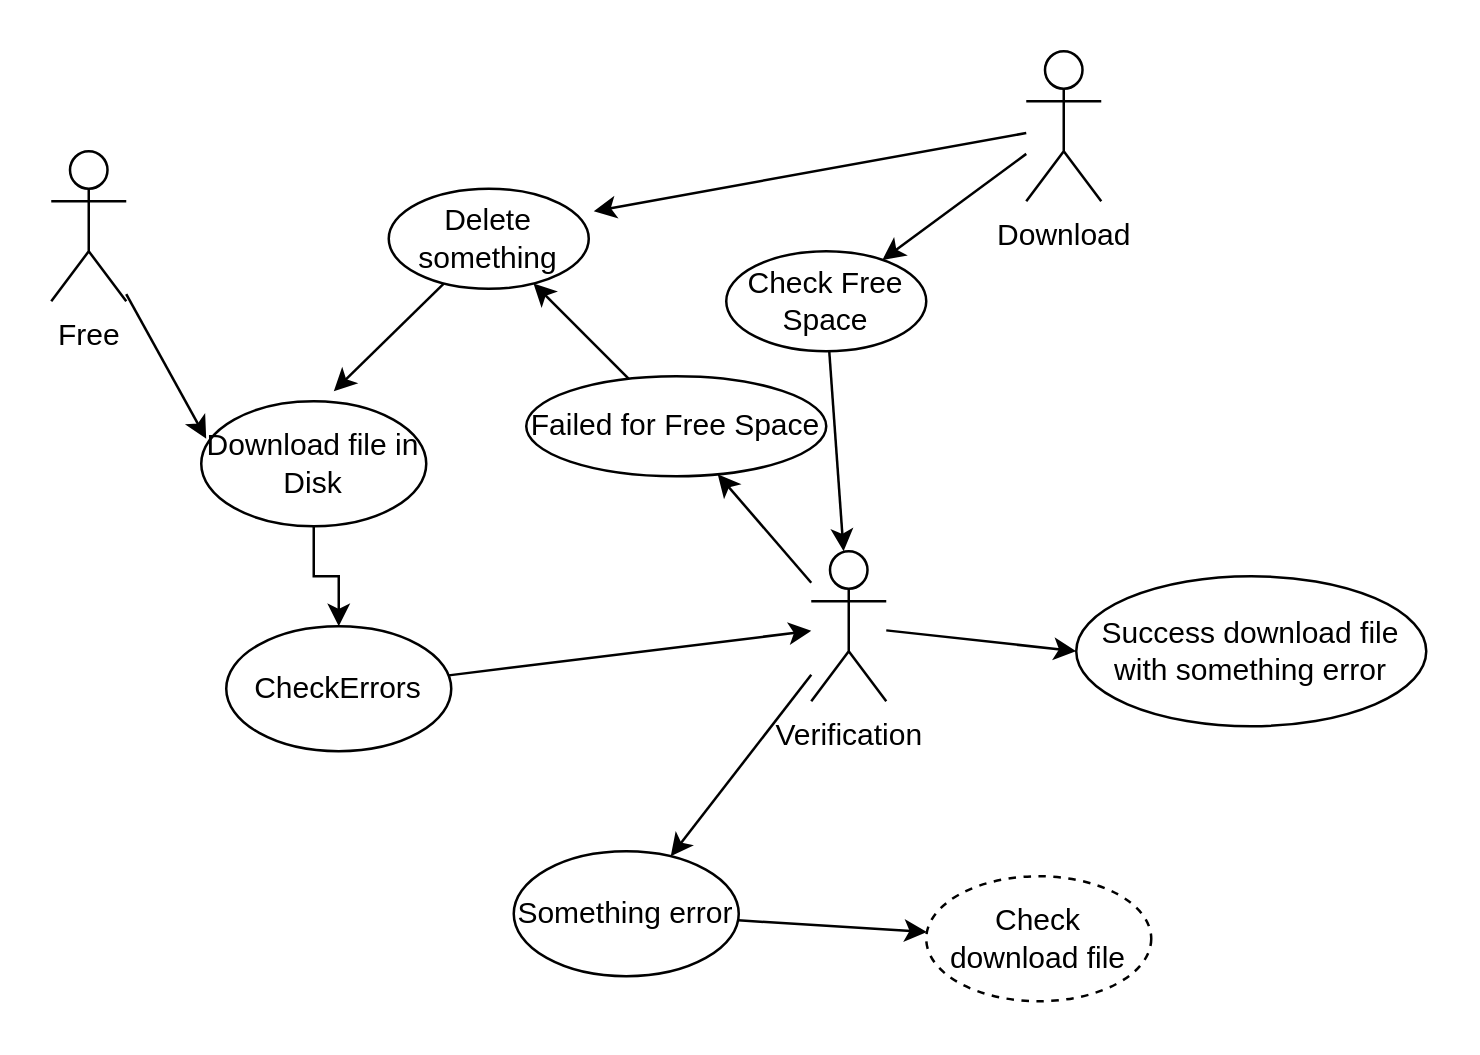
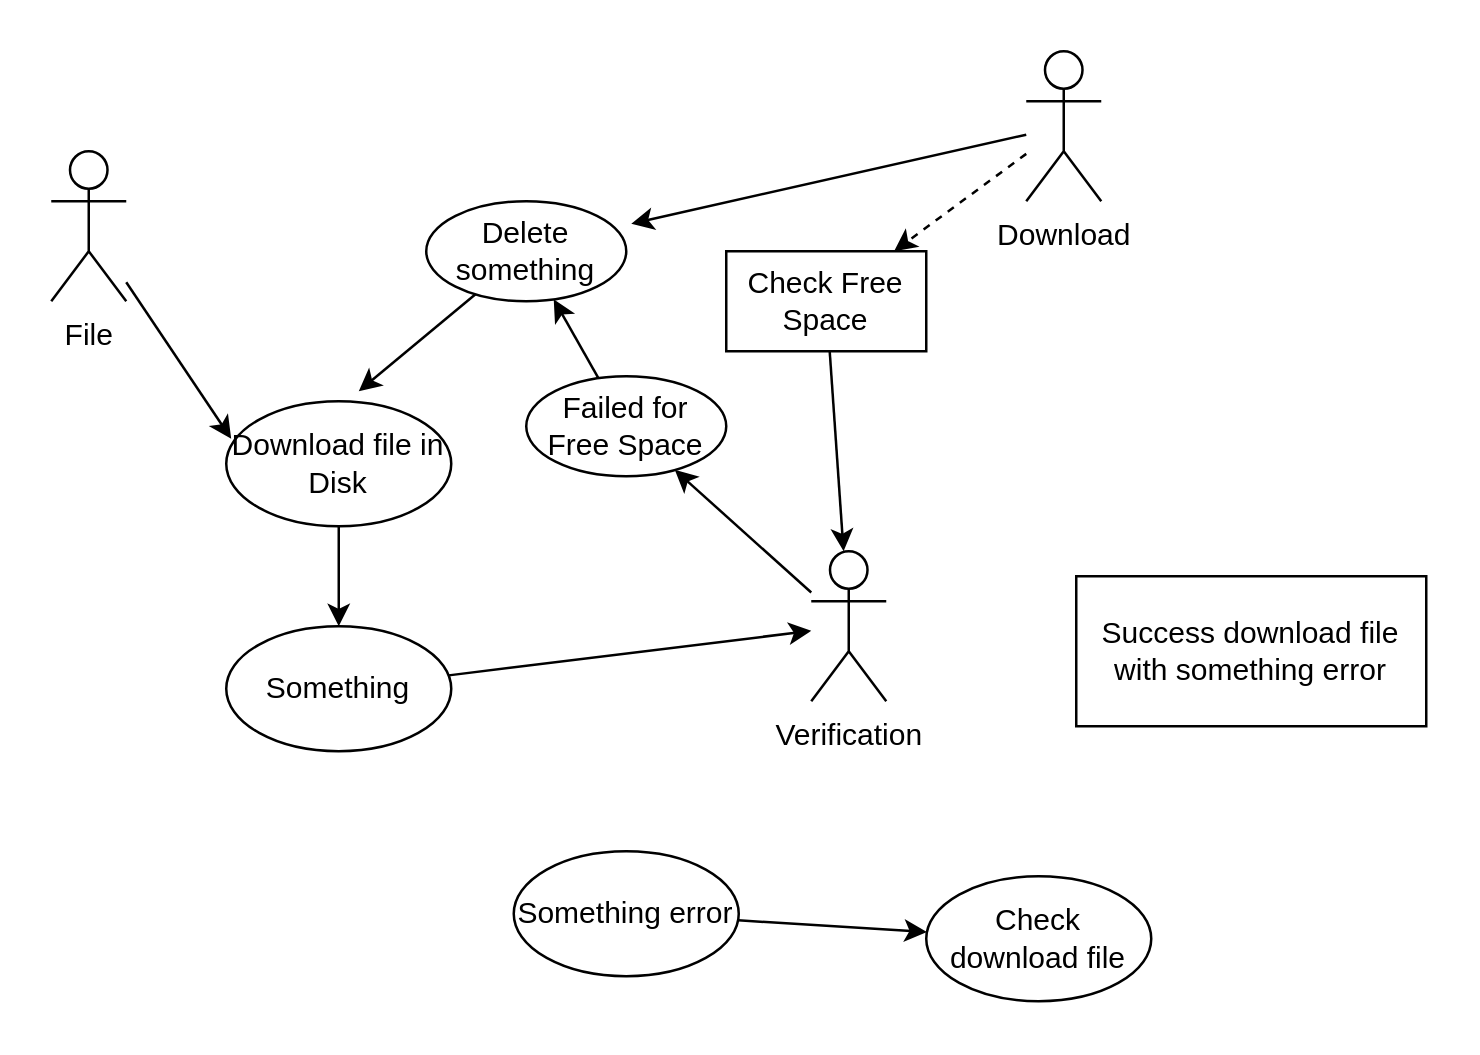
(959, 203) -> (965, 199)
(489, 239) -> (526, 251)
(826, 301) -> (826, 301)
(90, 337) -> (90, 337)
(676, 426) -> (626, 426)
(314, 464) -> (339, 464)
(973, 640) -> none
(1251, 651) -> (1251, 651)
(339, 689) -> (339, 689)
(746, 759) -> none
(1039, 939) -> (1039, 939)
